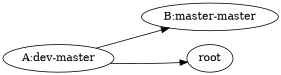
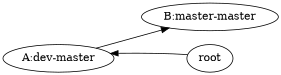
(145, 64) -> (153, 53)
